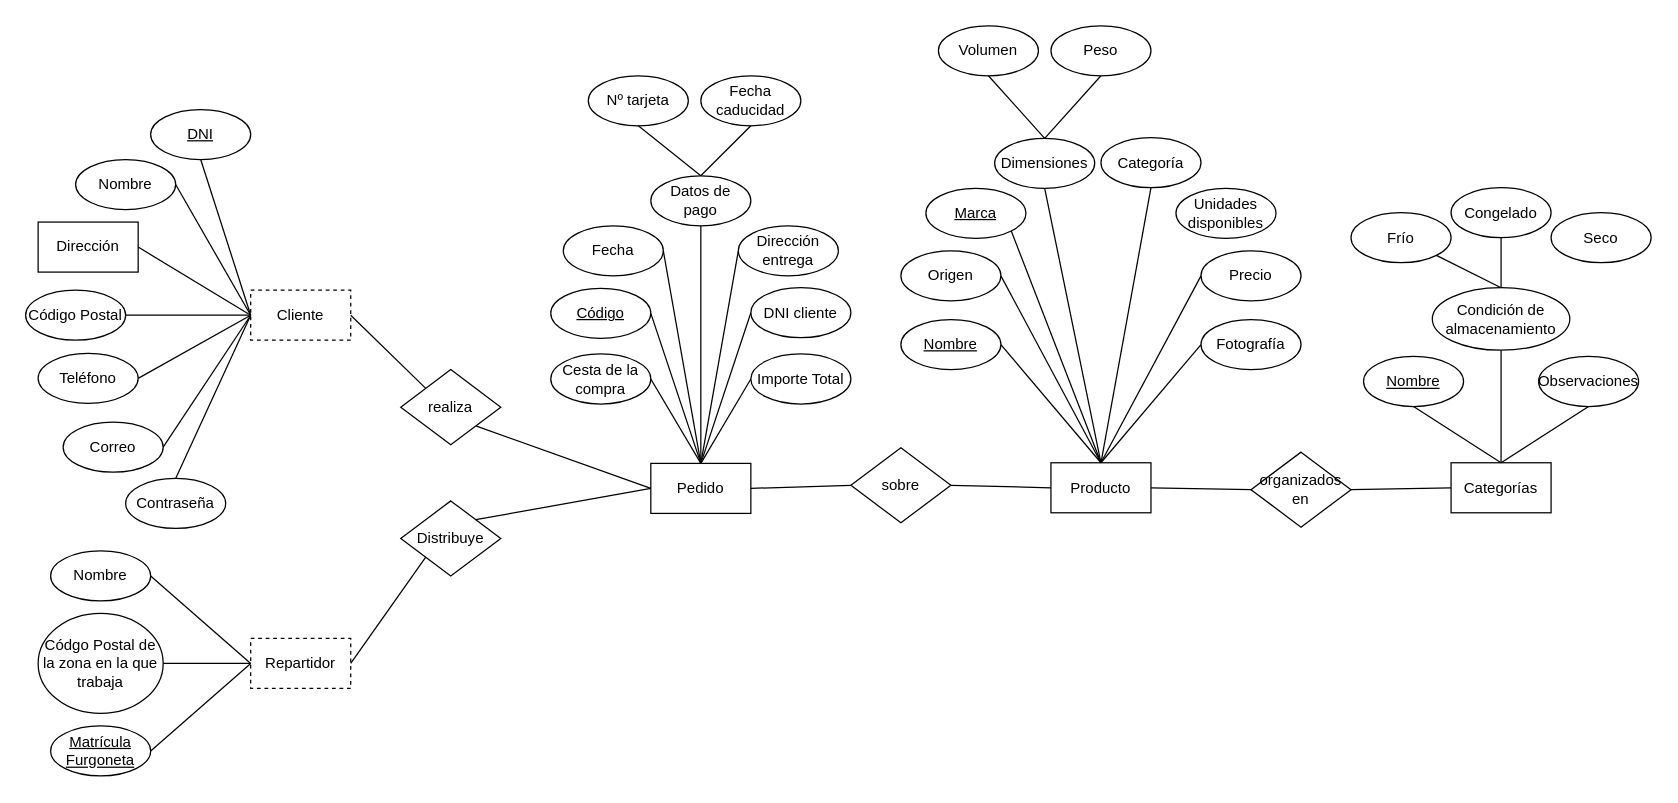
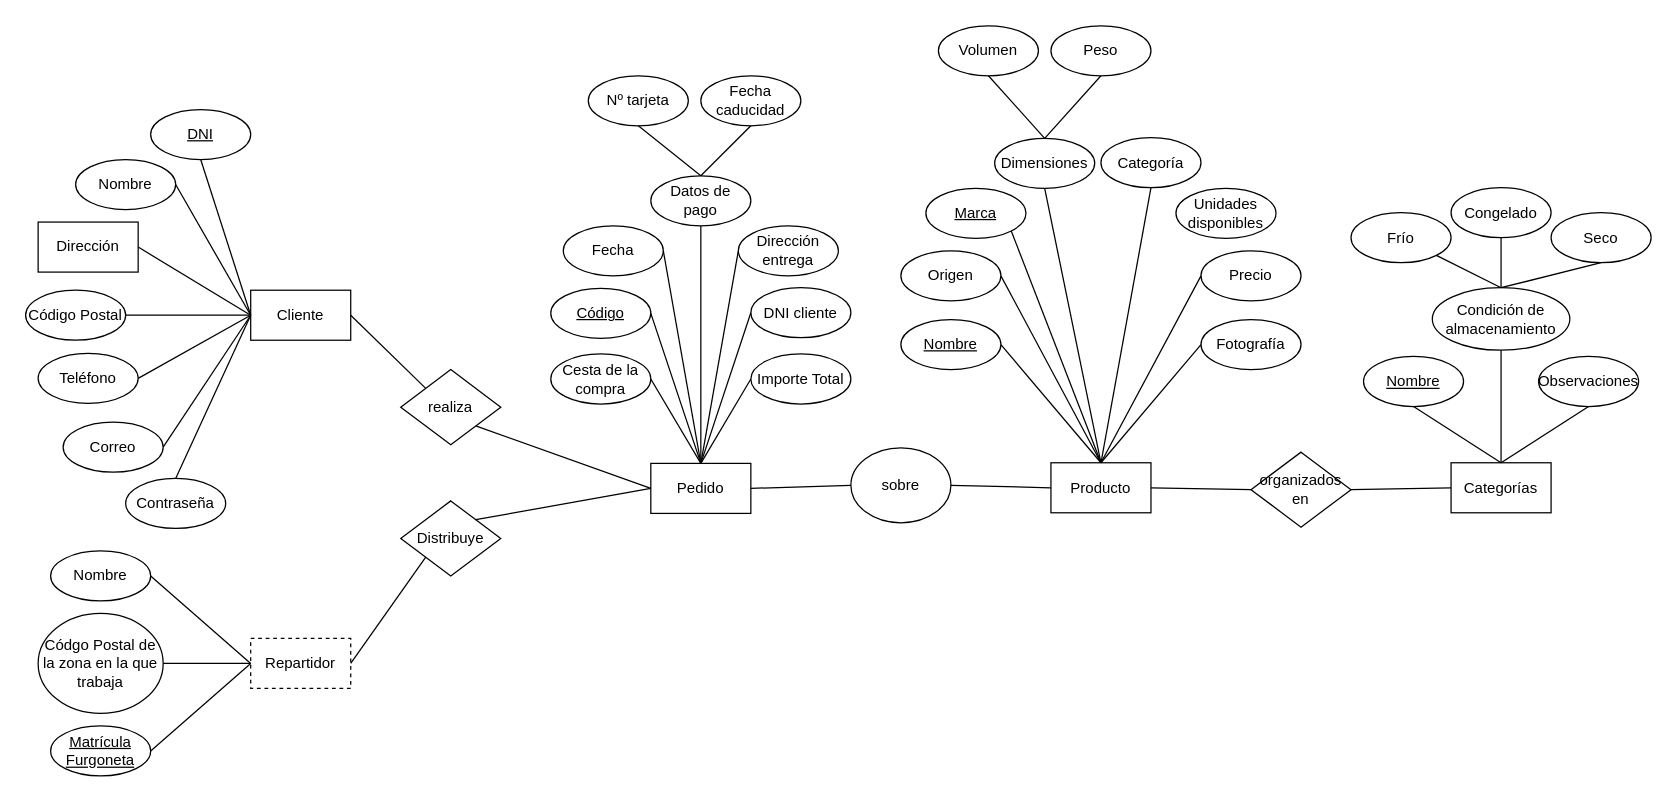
none -> (1550, 275)
(301, 315) -> (301, 315)
(901, 485) -> (901, 485)
